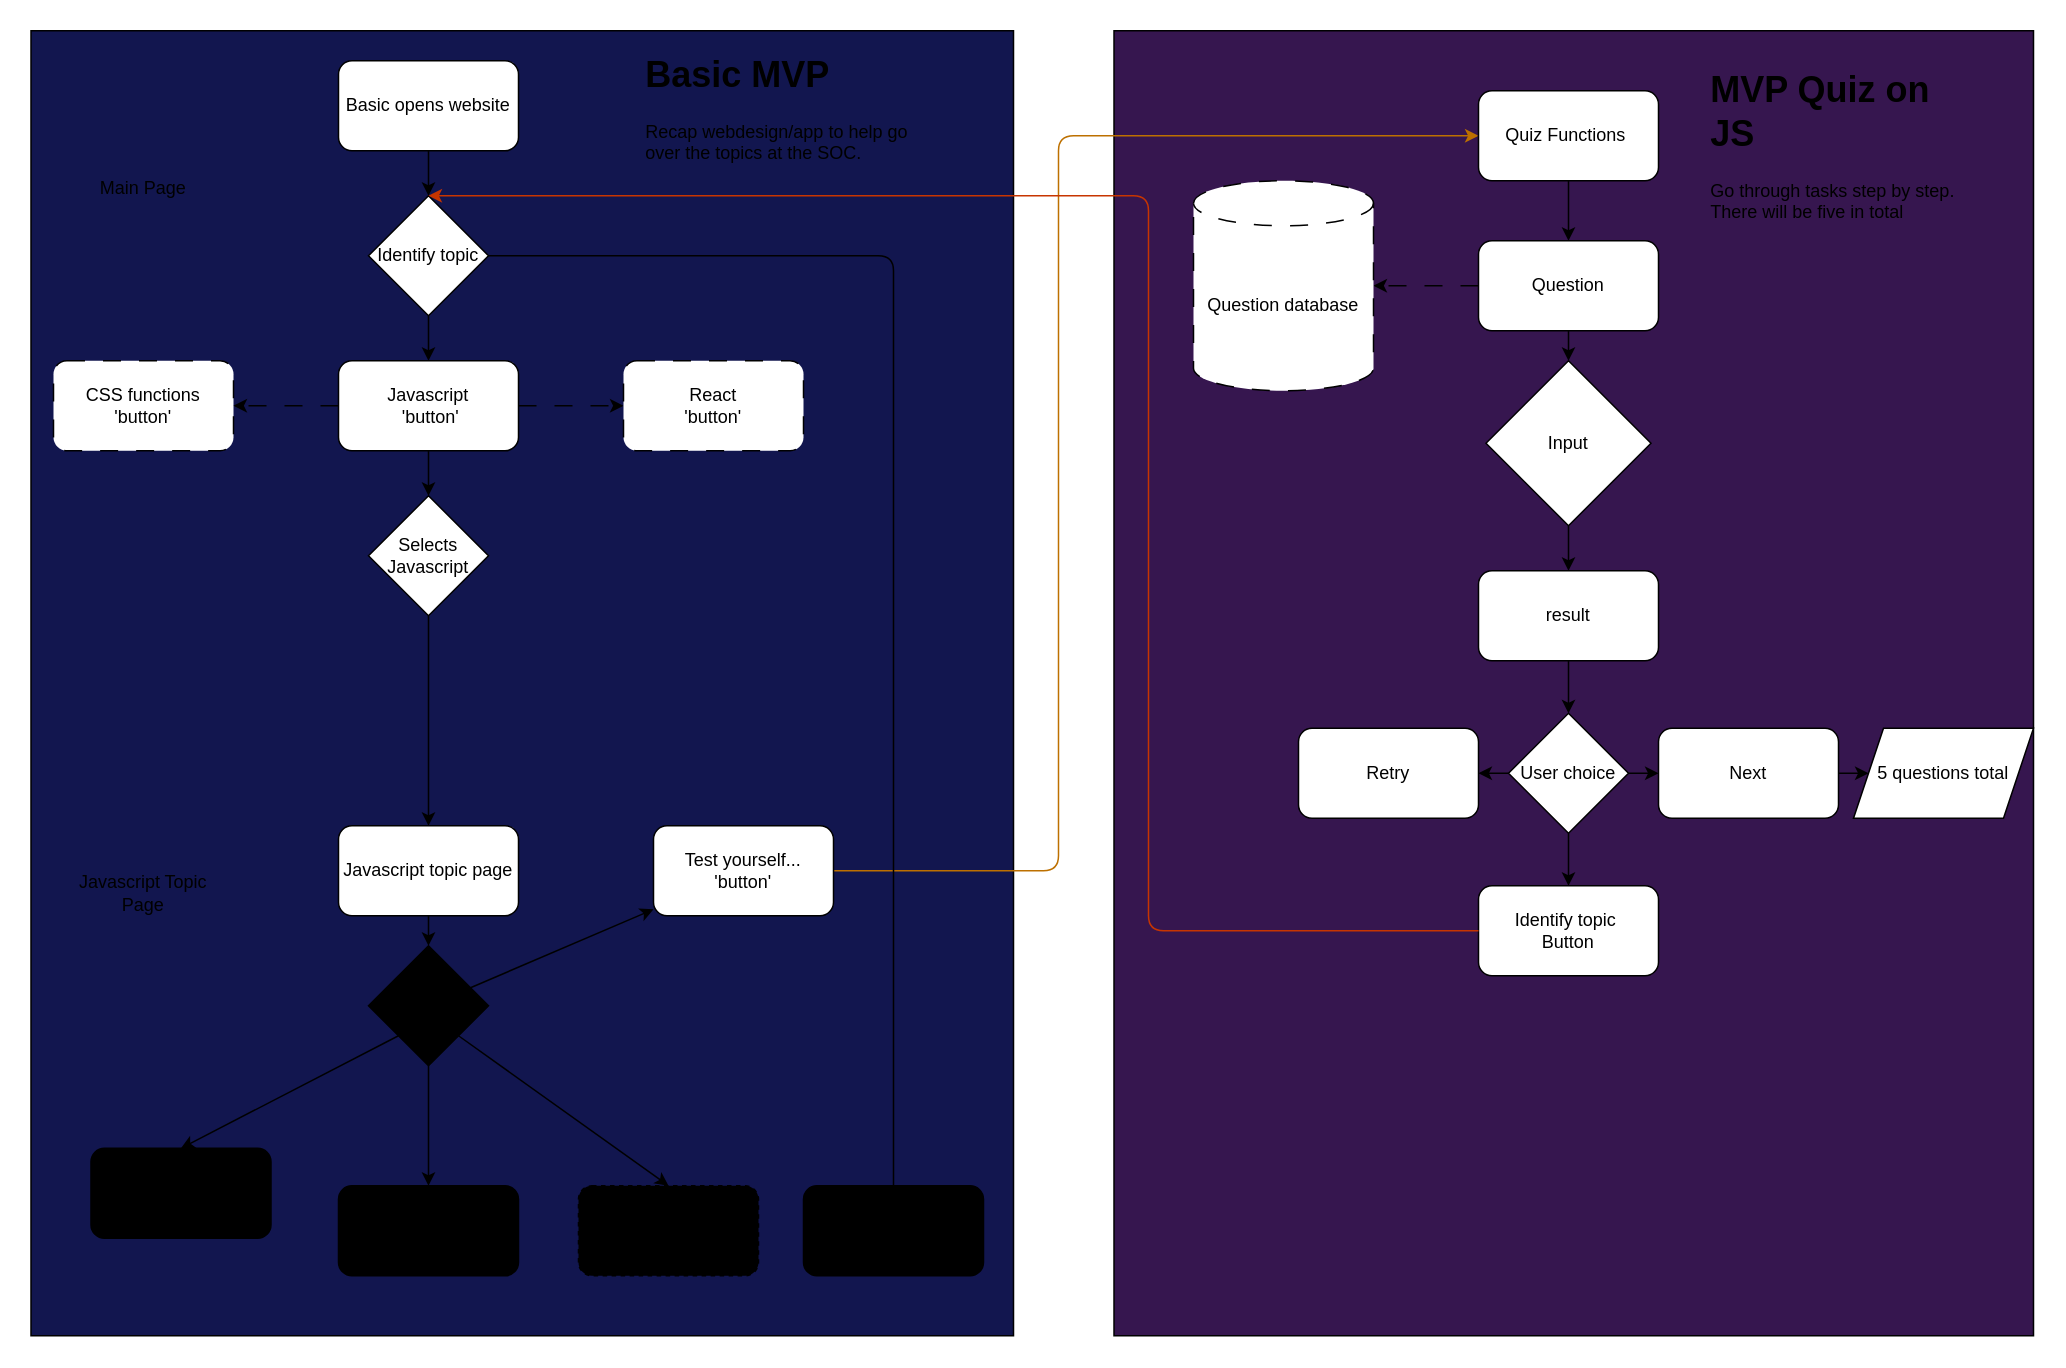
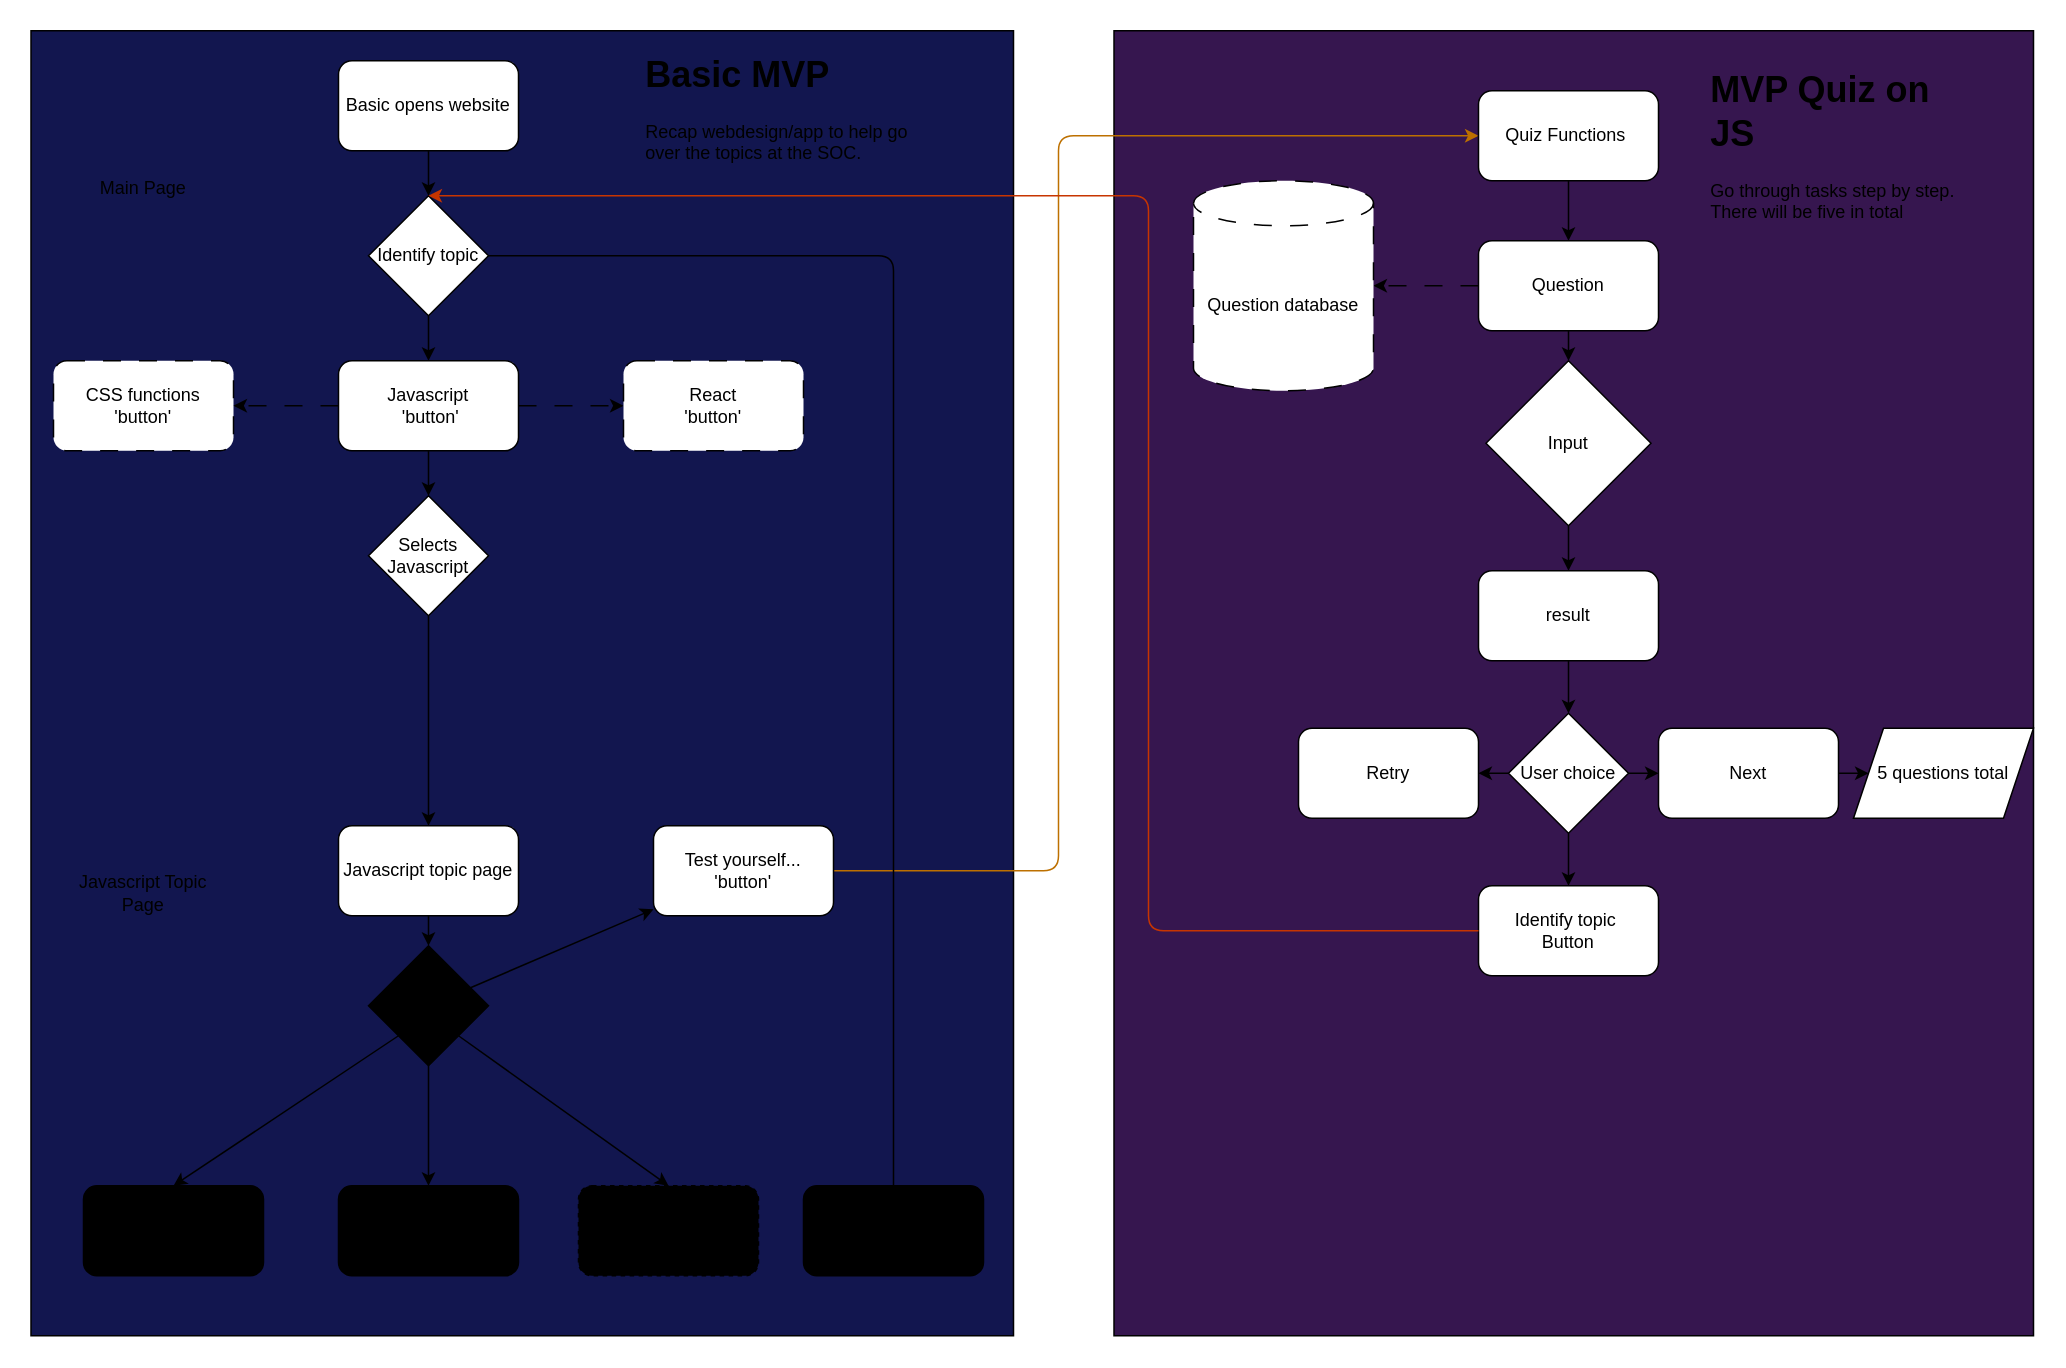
(181, 1193) -> (173, 1231)
